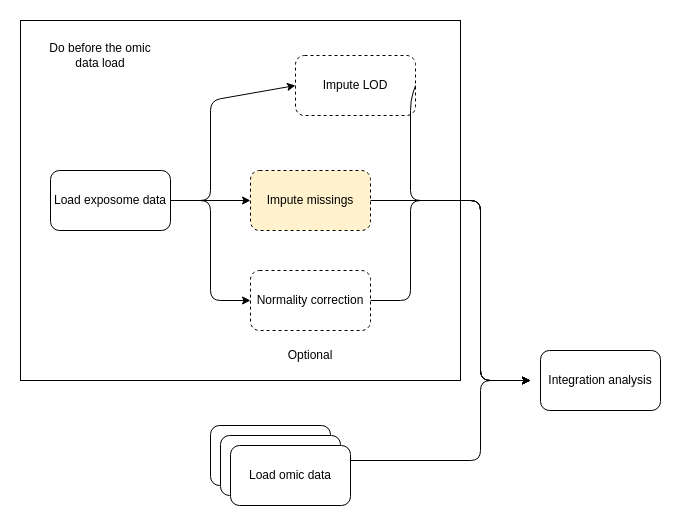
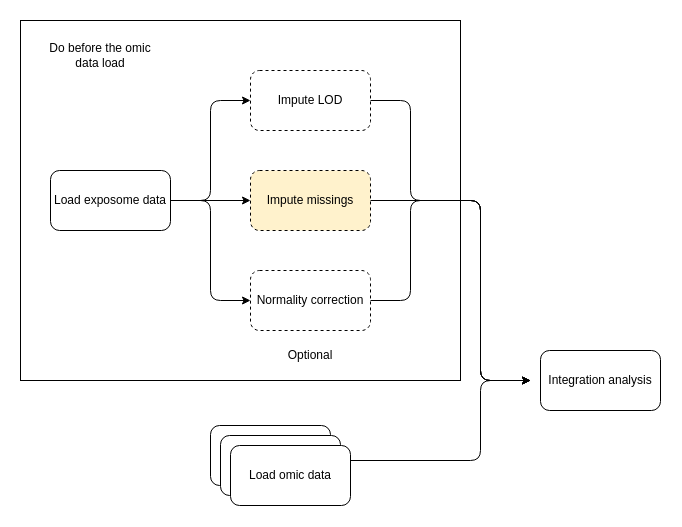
(356, 86) -> (311, 101)
